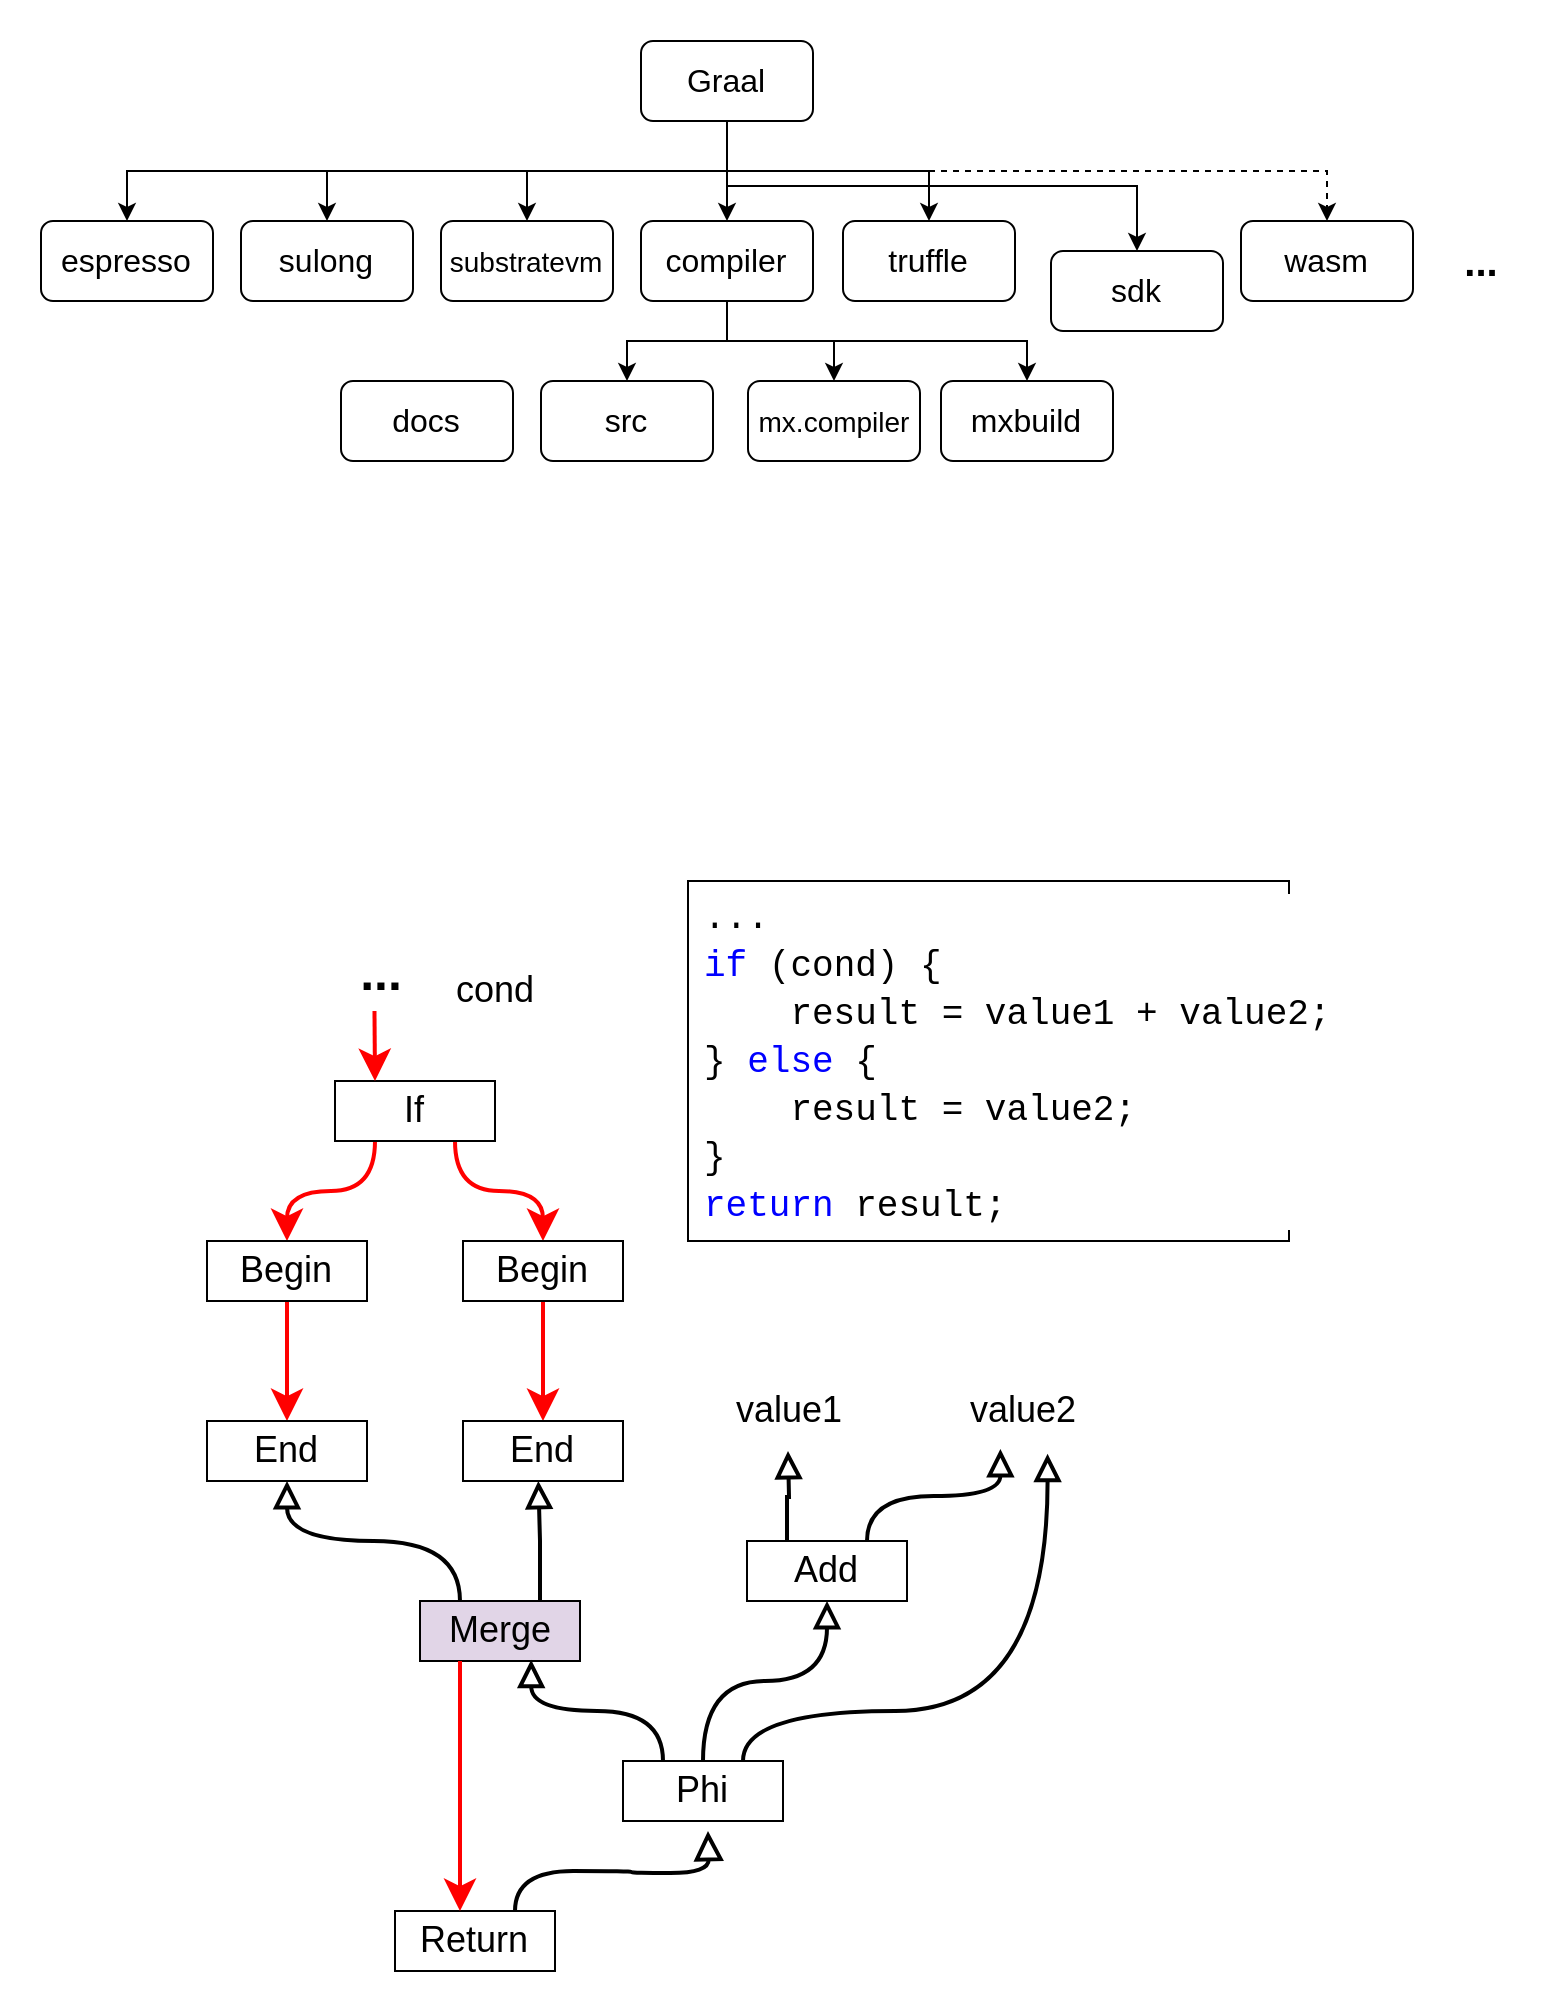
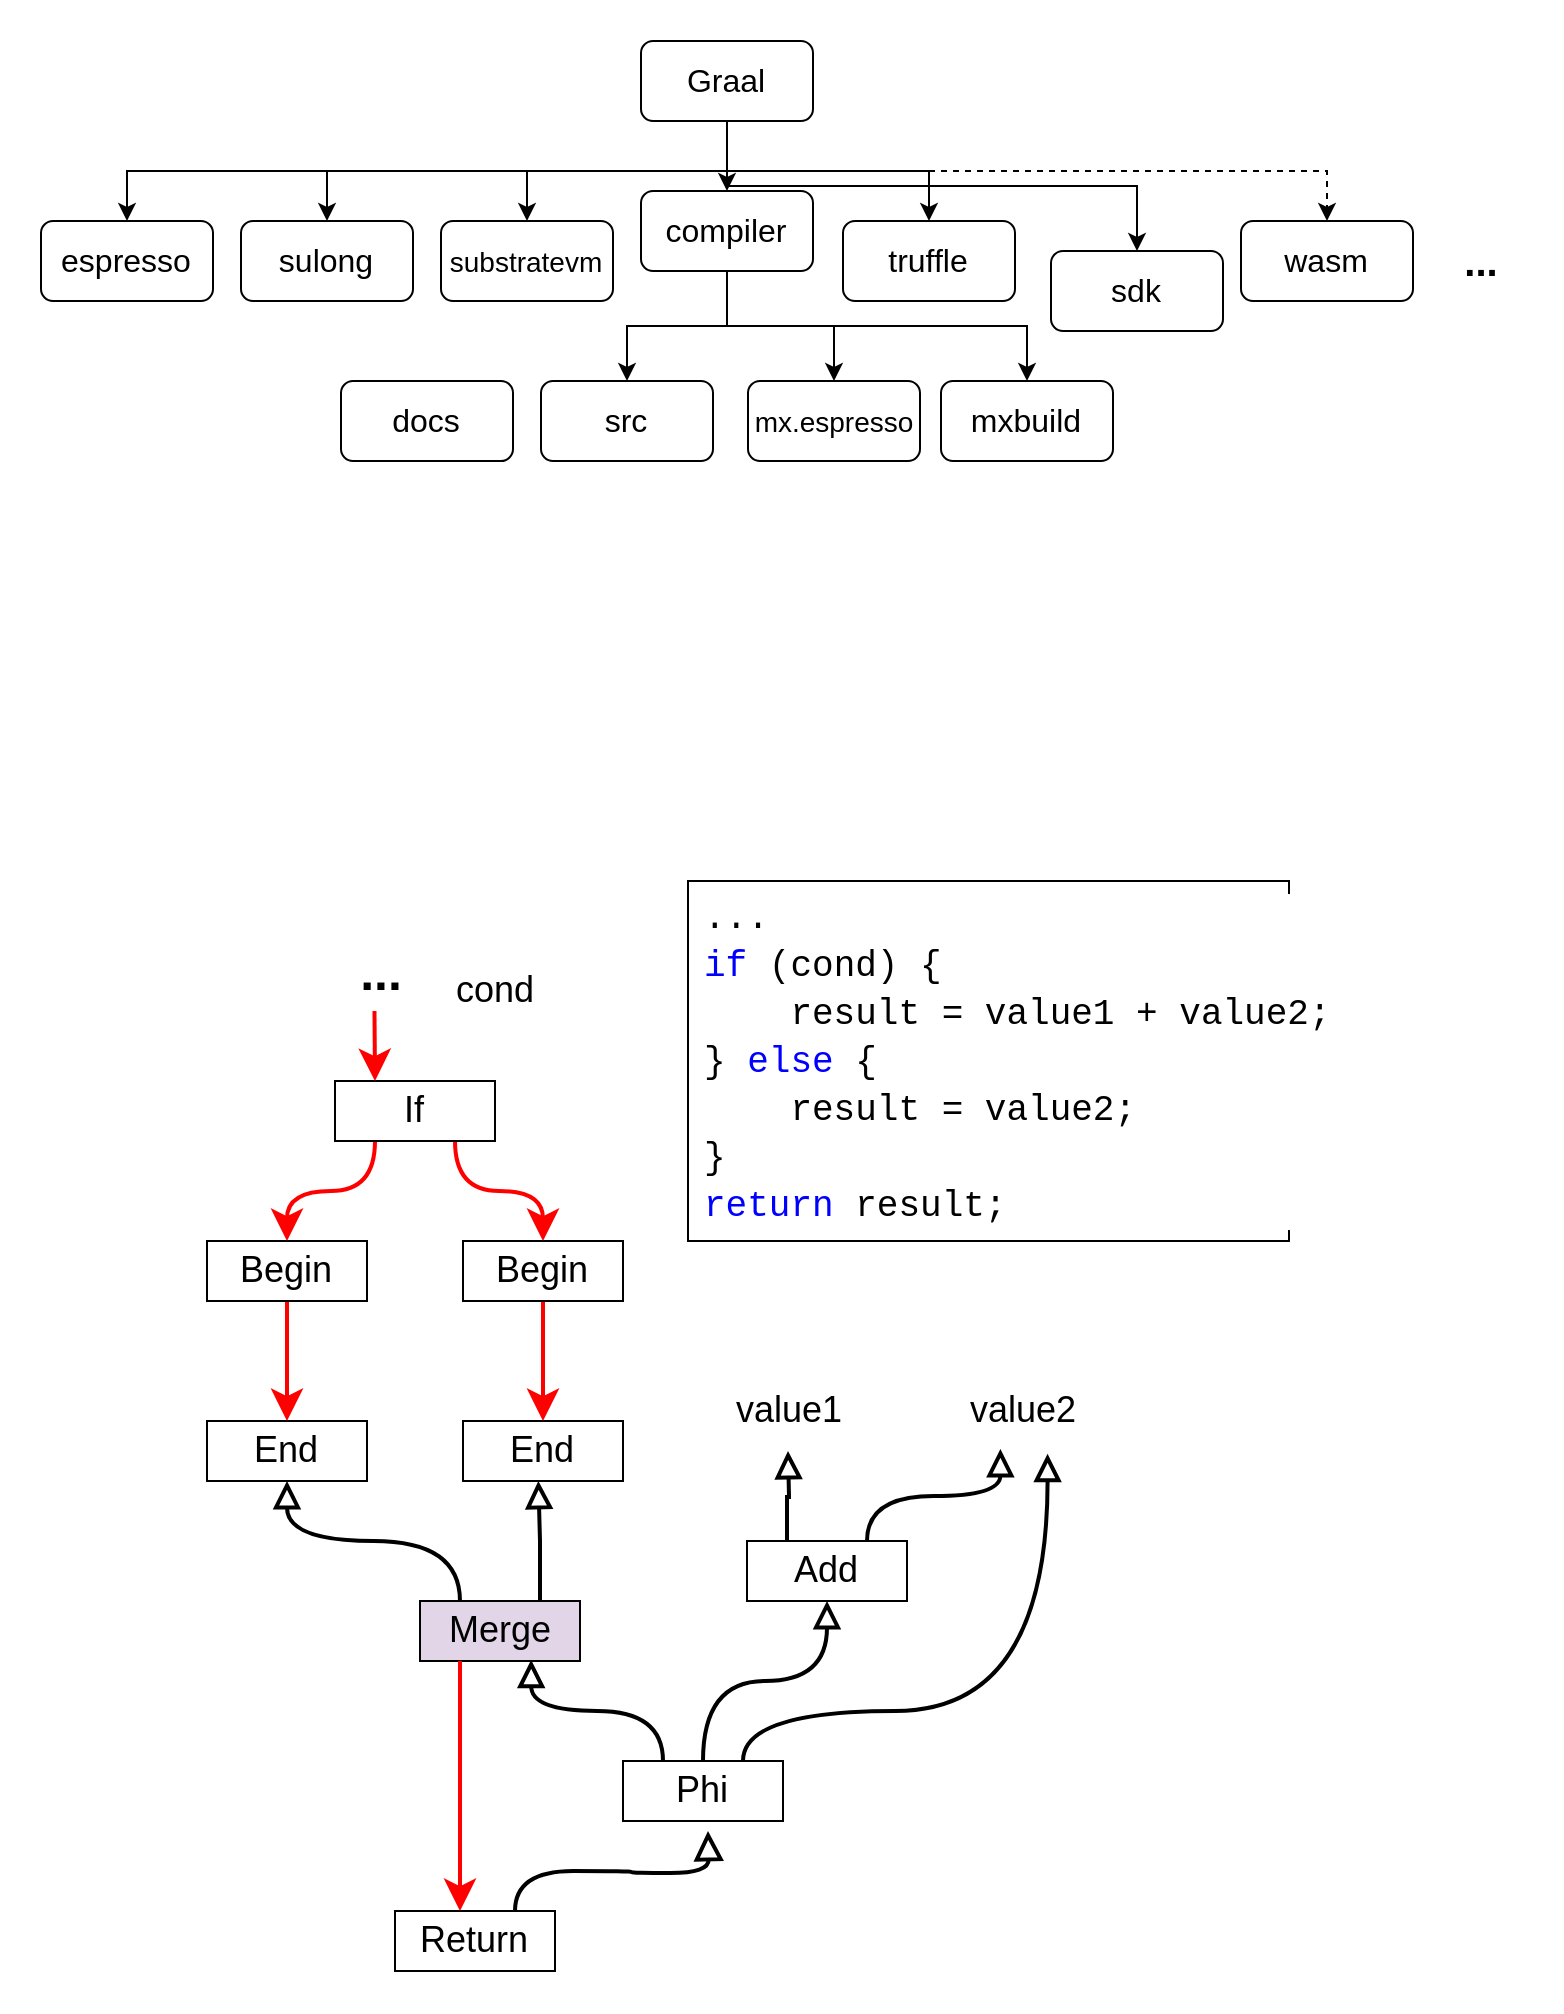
(727, 261) -> (727, 231)
(835, 421) -> (835, 421)
